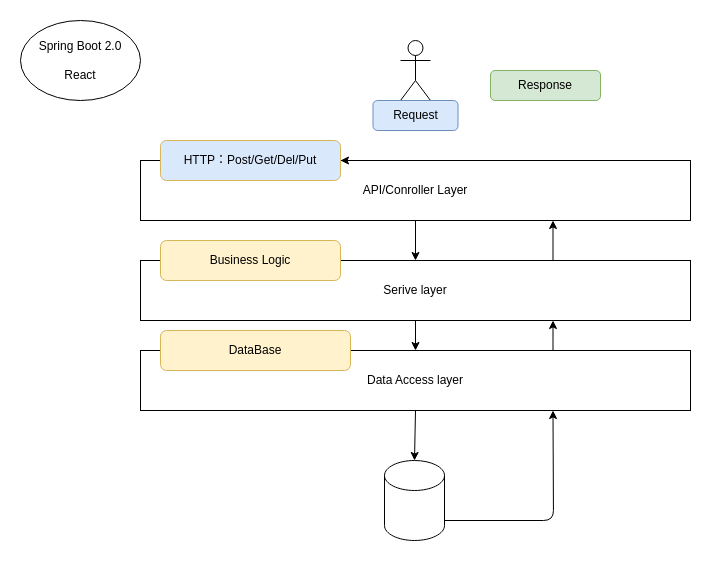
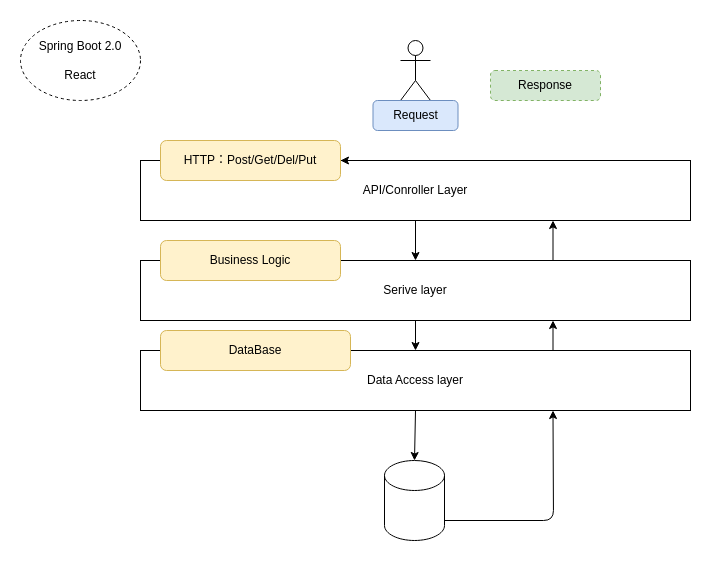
(81, 61) -> (81, 61)
(546, 86) -> (546, 86)
(251, 161) -> (251, 161)
